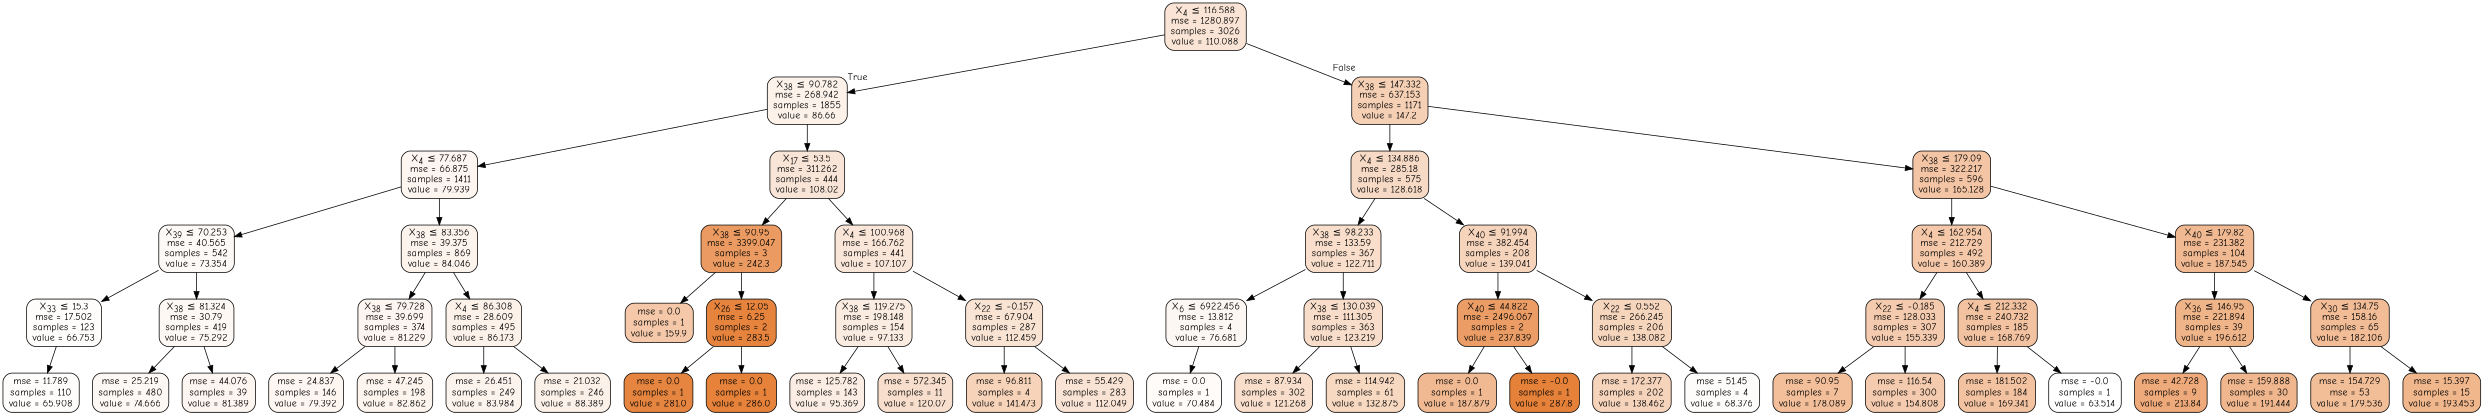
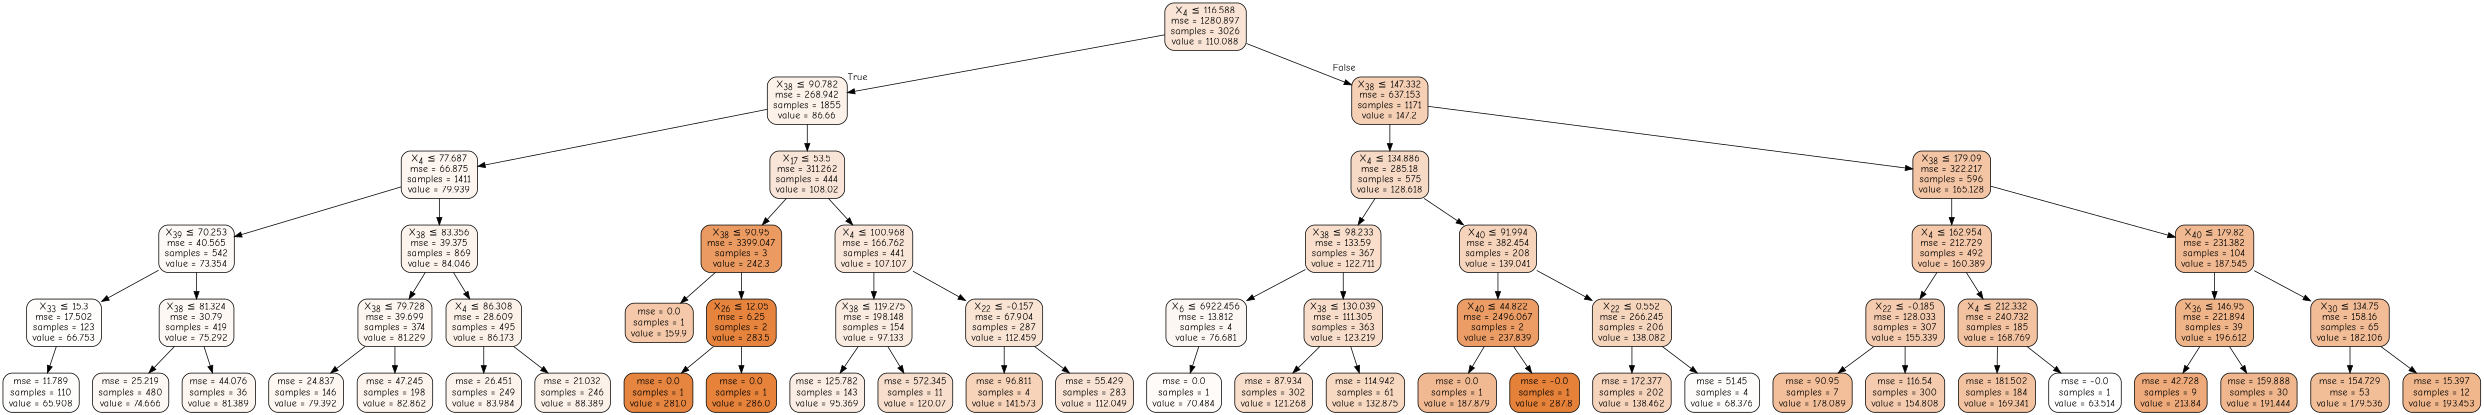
(219, 392) -> (219, 392)
(2442, 392) -> (2442, 392)
(1004, 403) -> (1004, 403)
